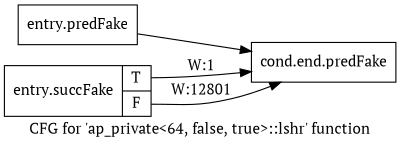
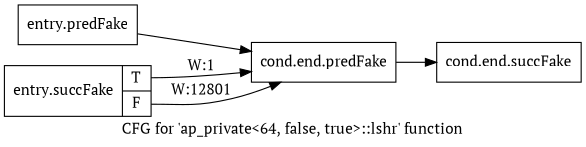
none -> (509, 62)
